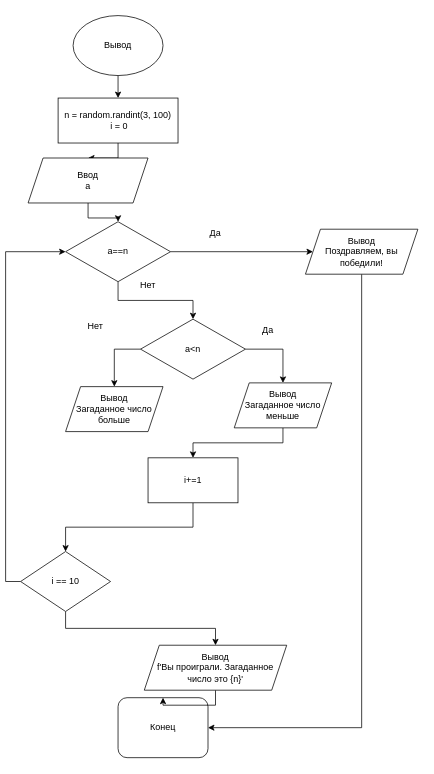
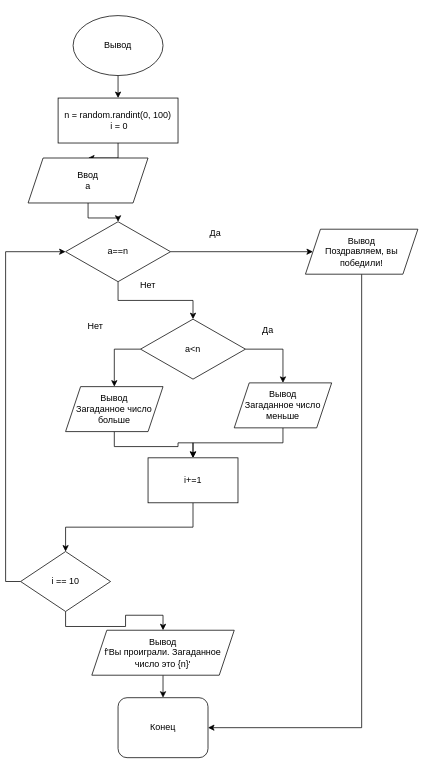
(118, 120) -> (118, 120)
none -> (147, 447)
(216, 668) -> (163, 653)
